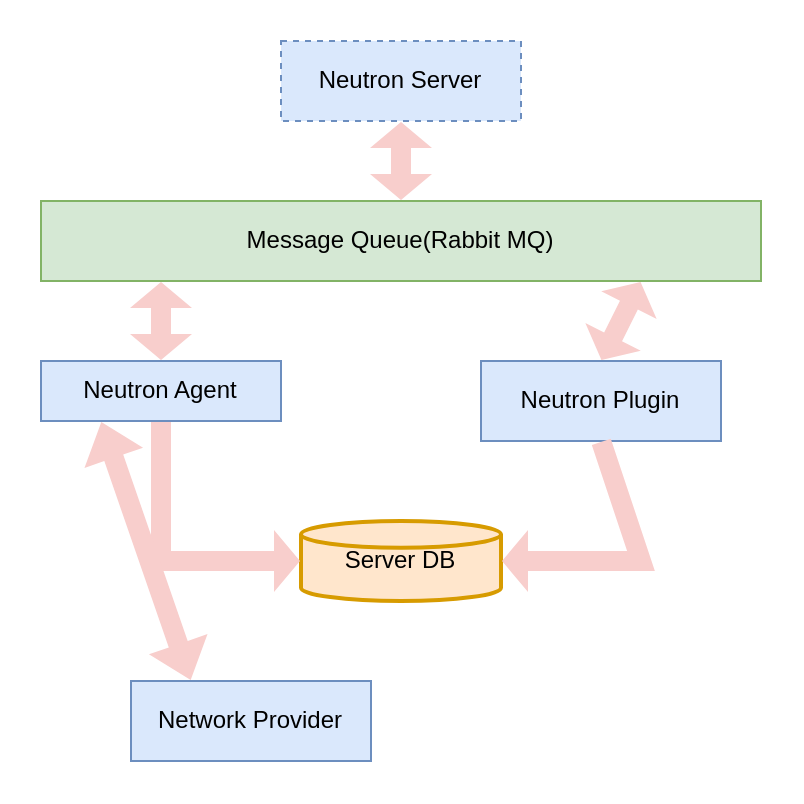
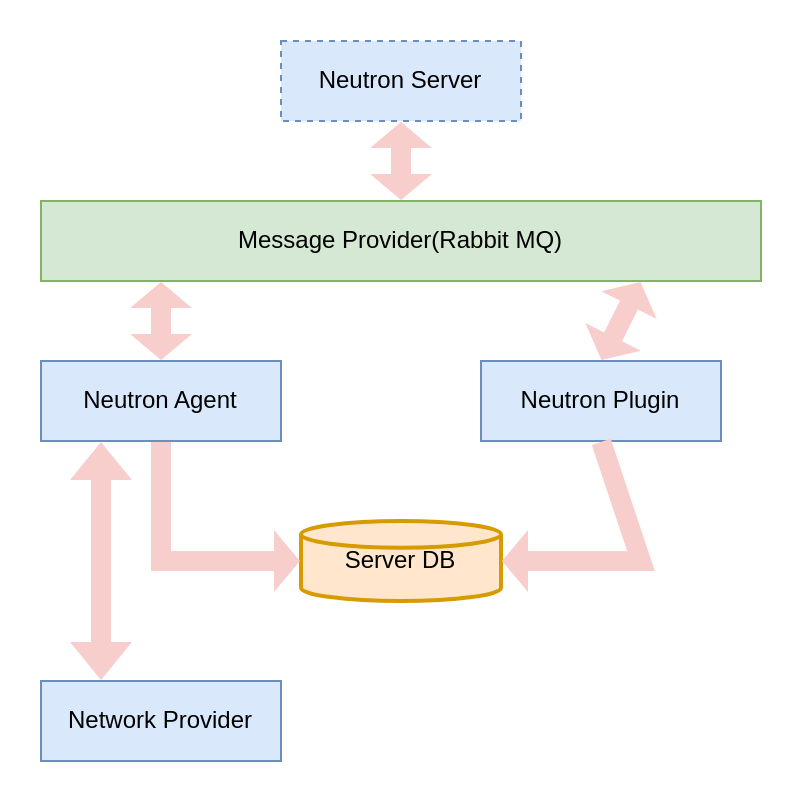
(401, 241) -> (401, 241)
(161, 391) -> (161, 401)
(251, 721) -> (161, 721)
